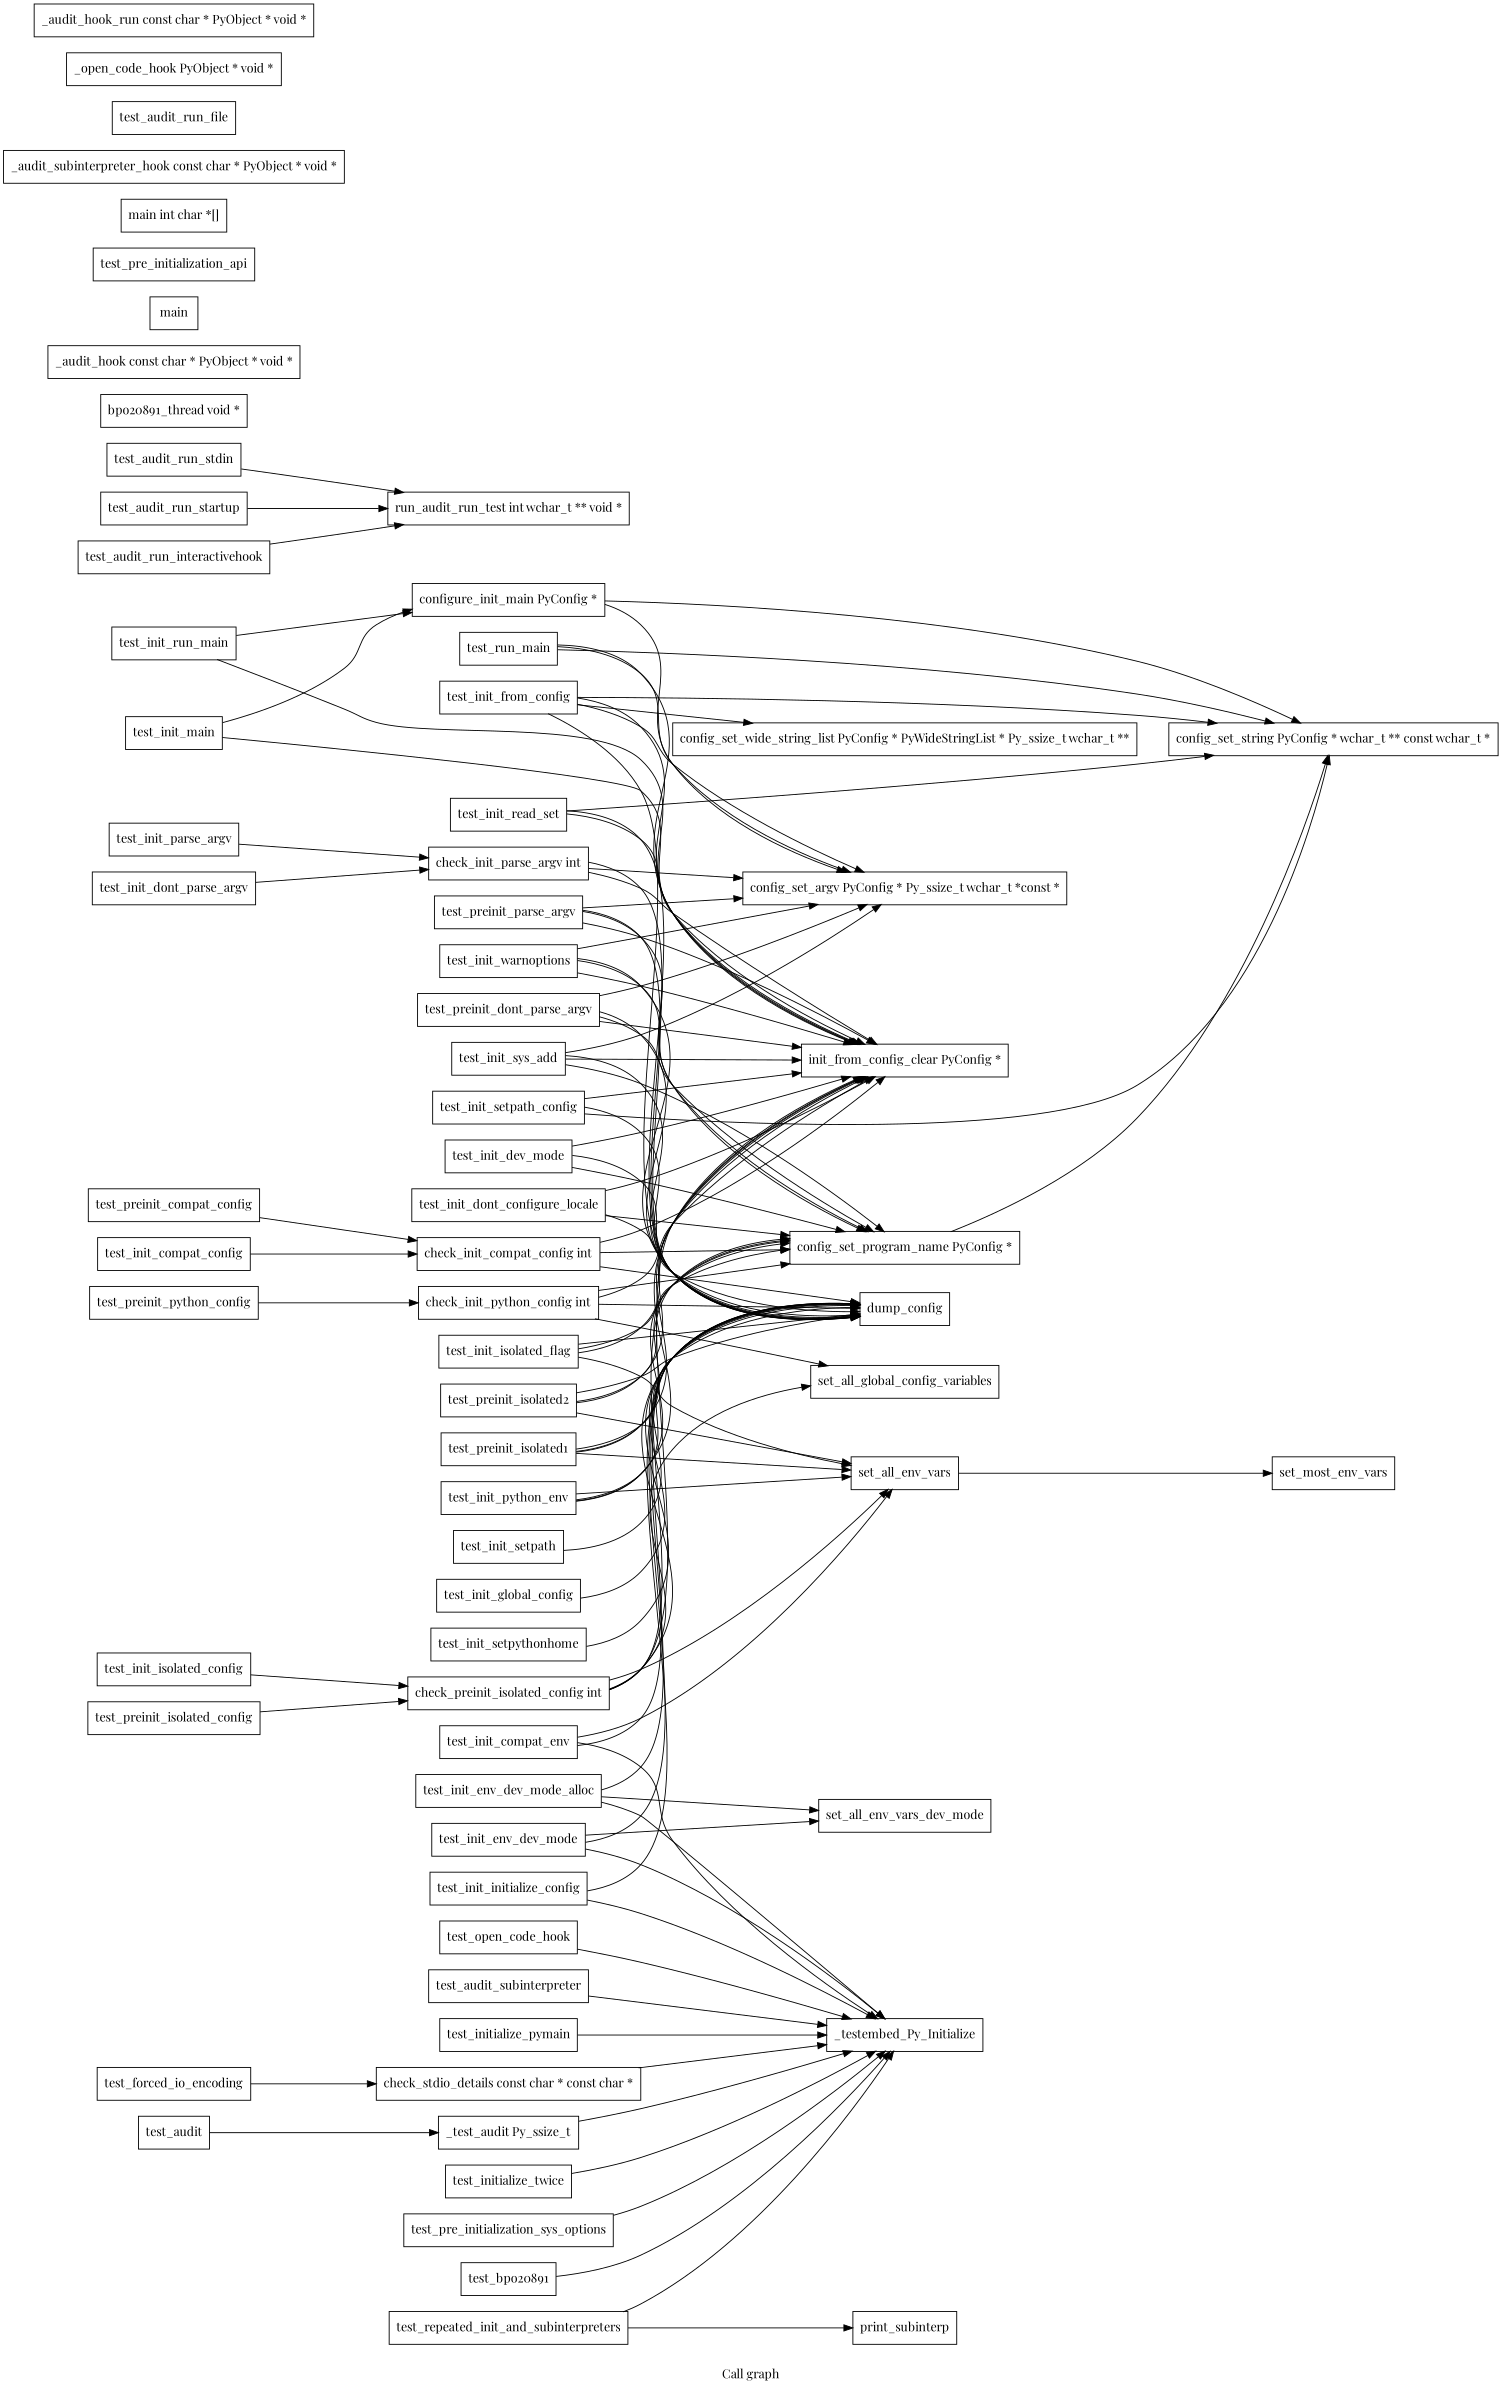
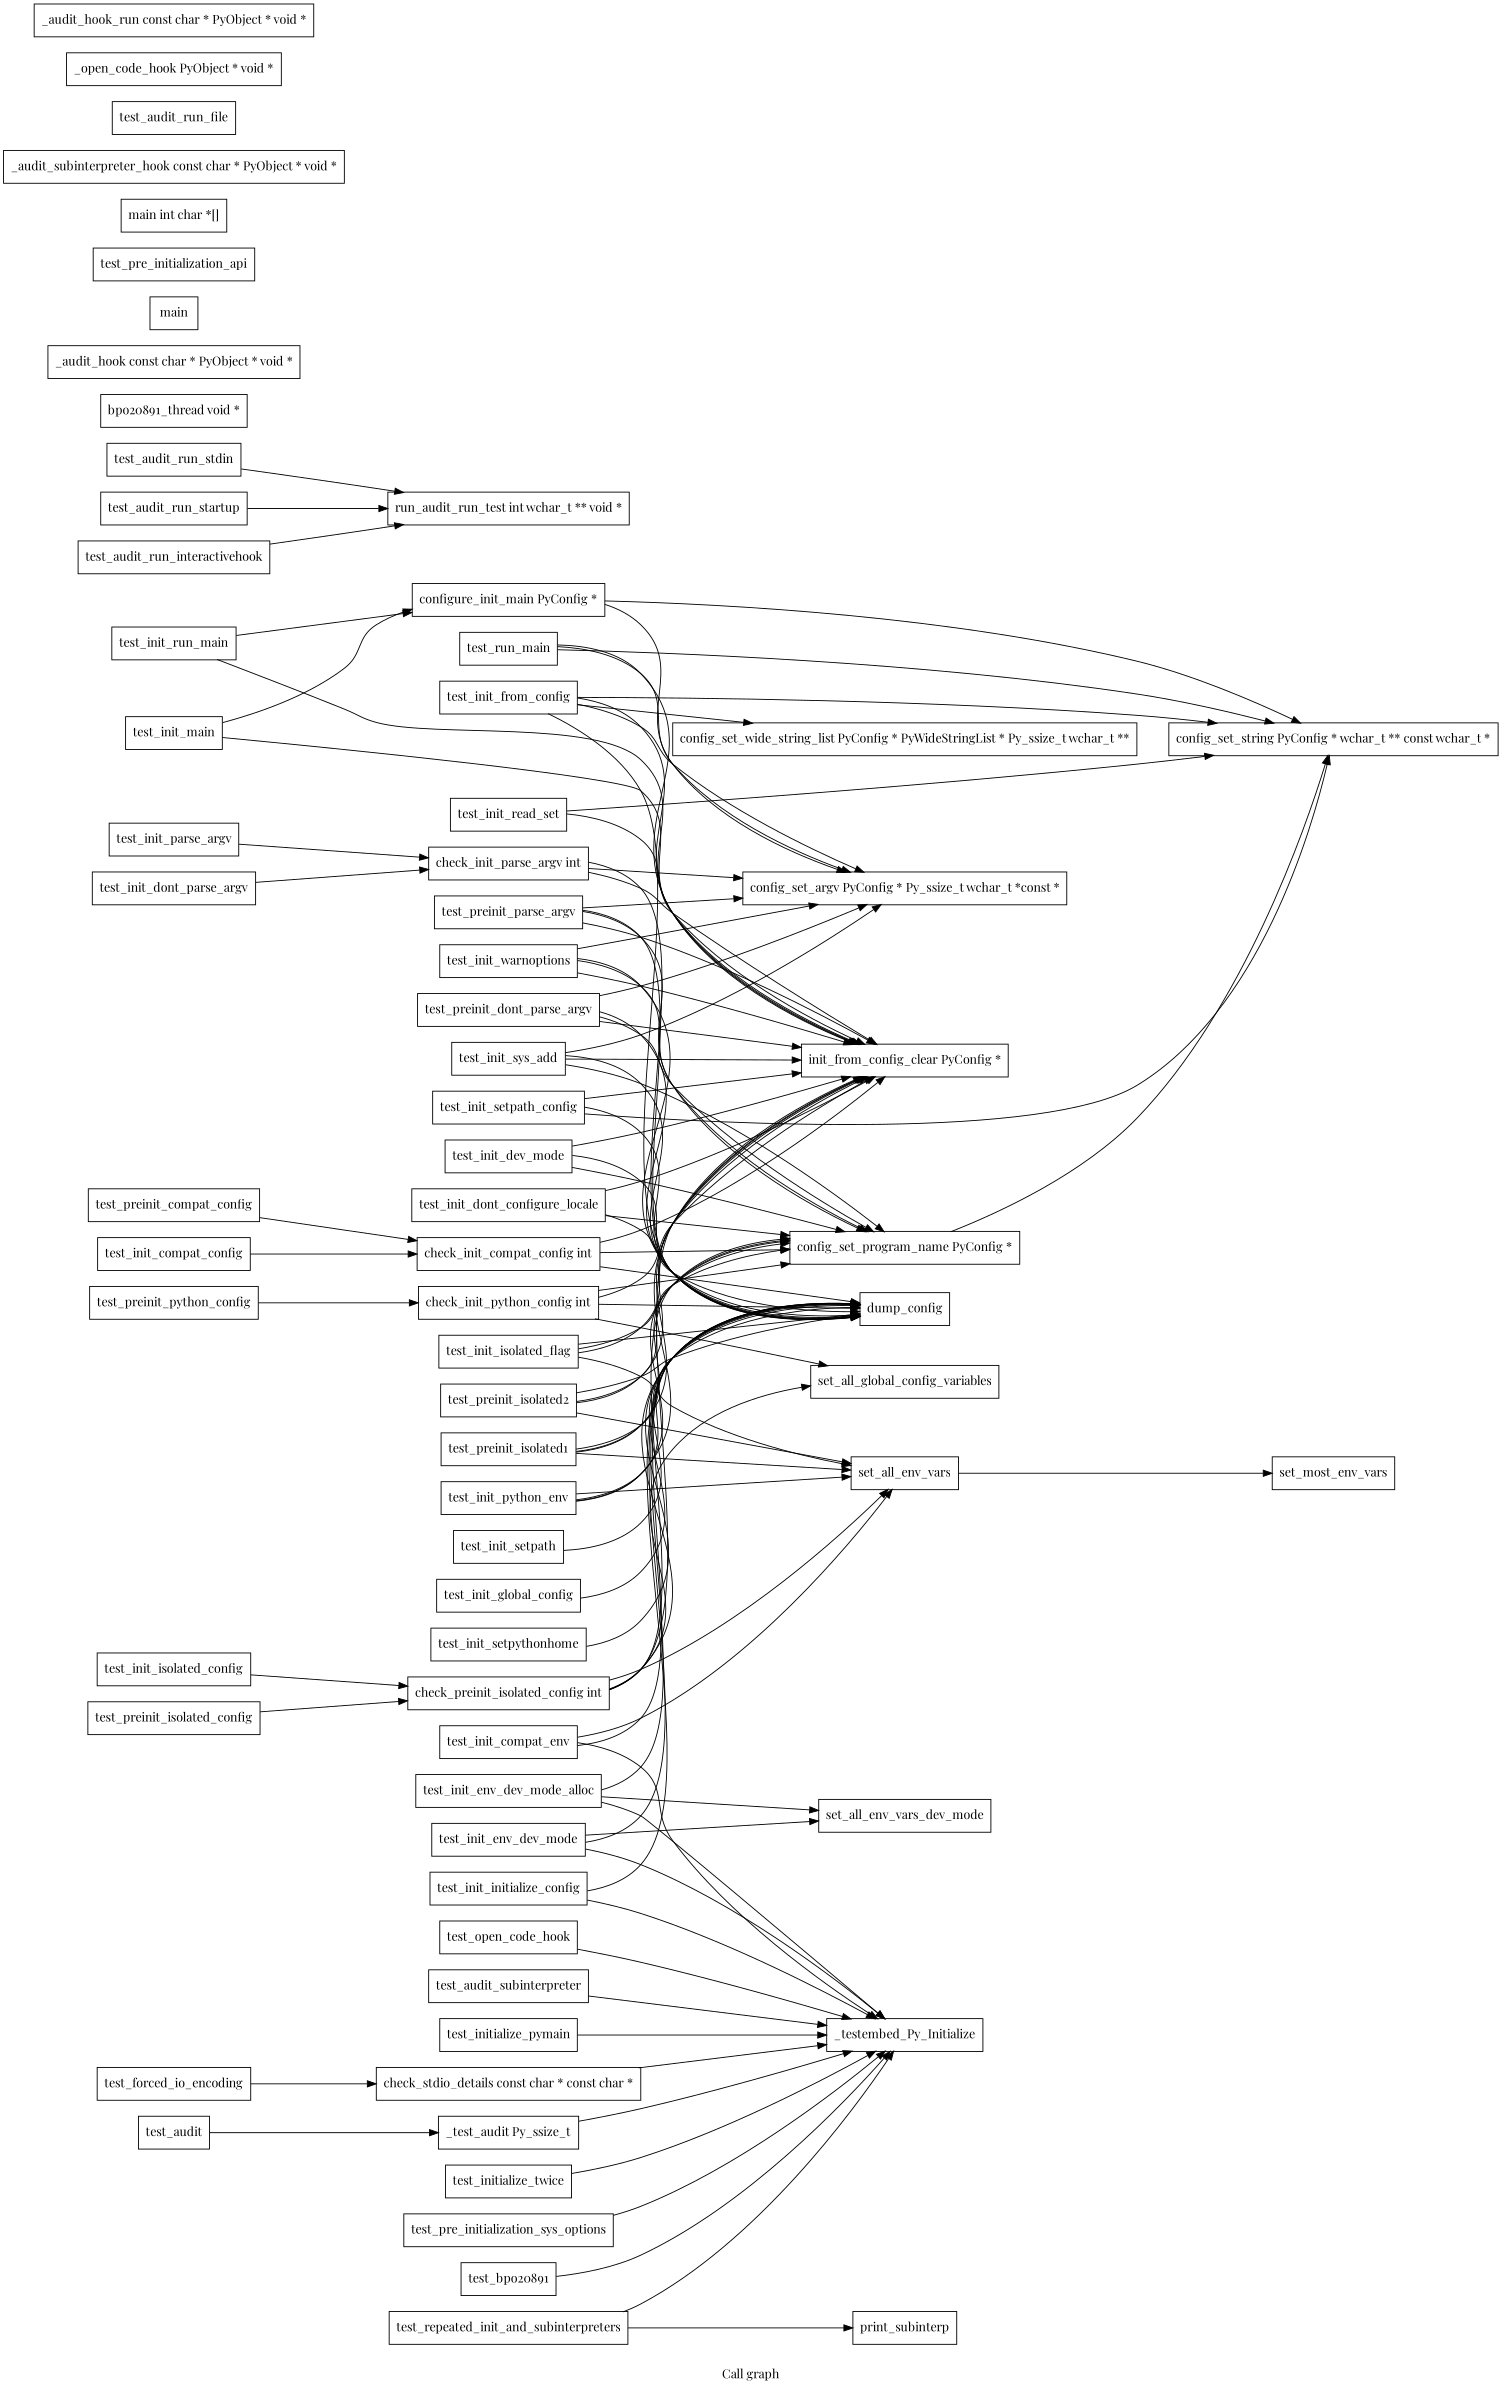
(652, 1110) -> none
